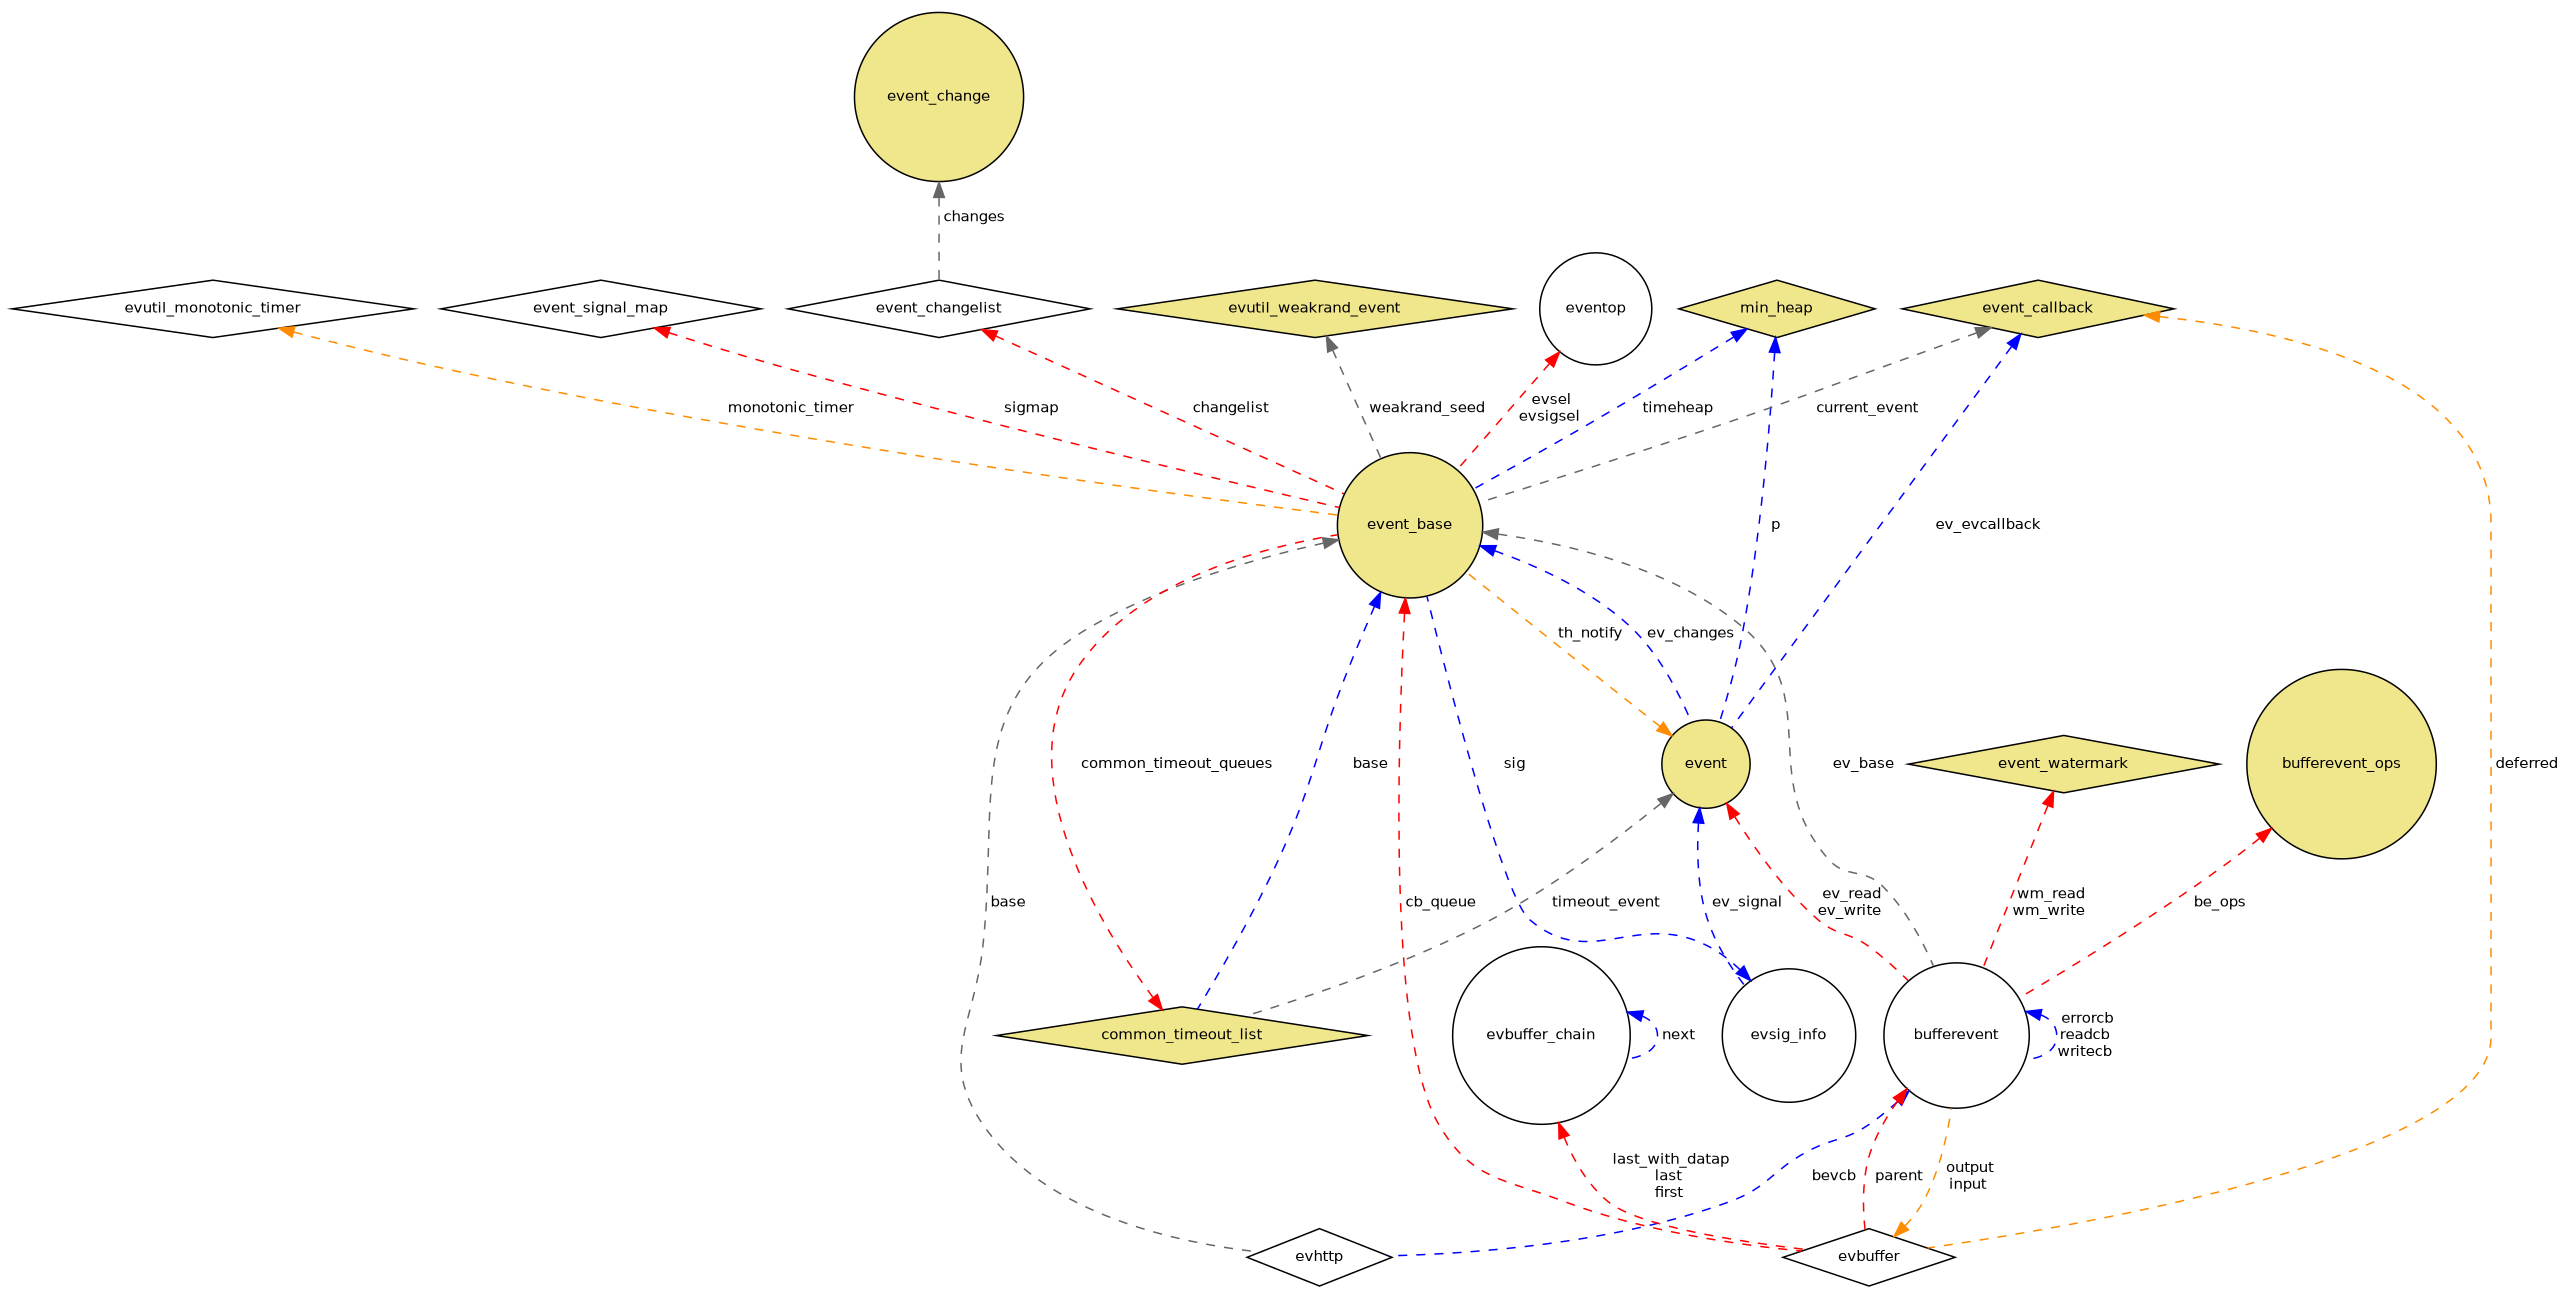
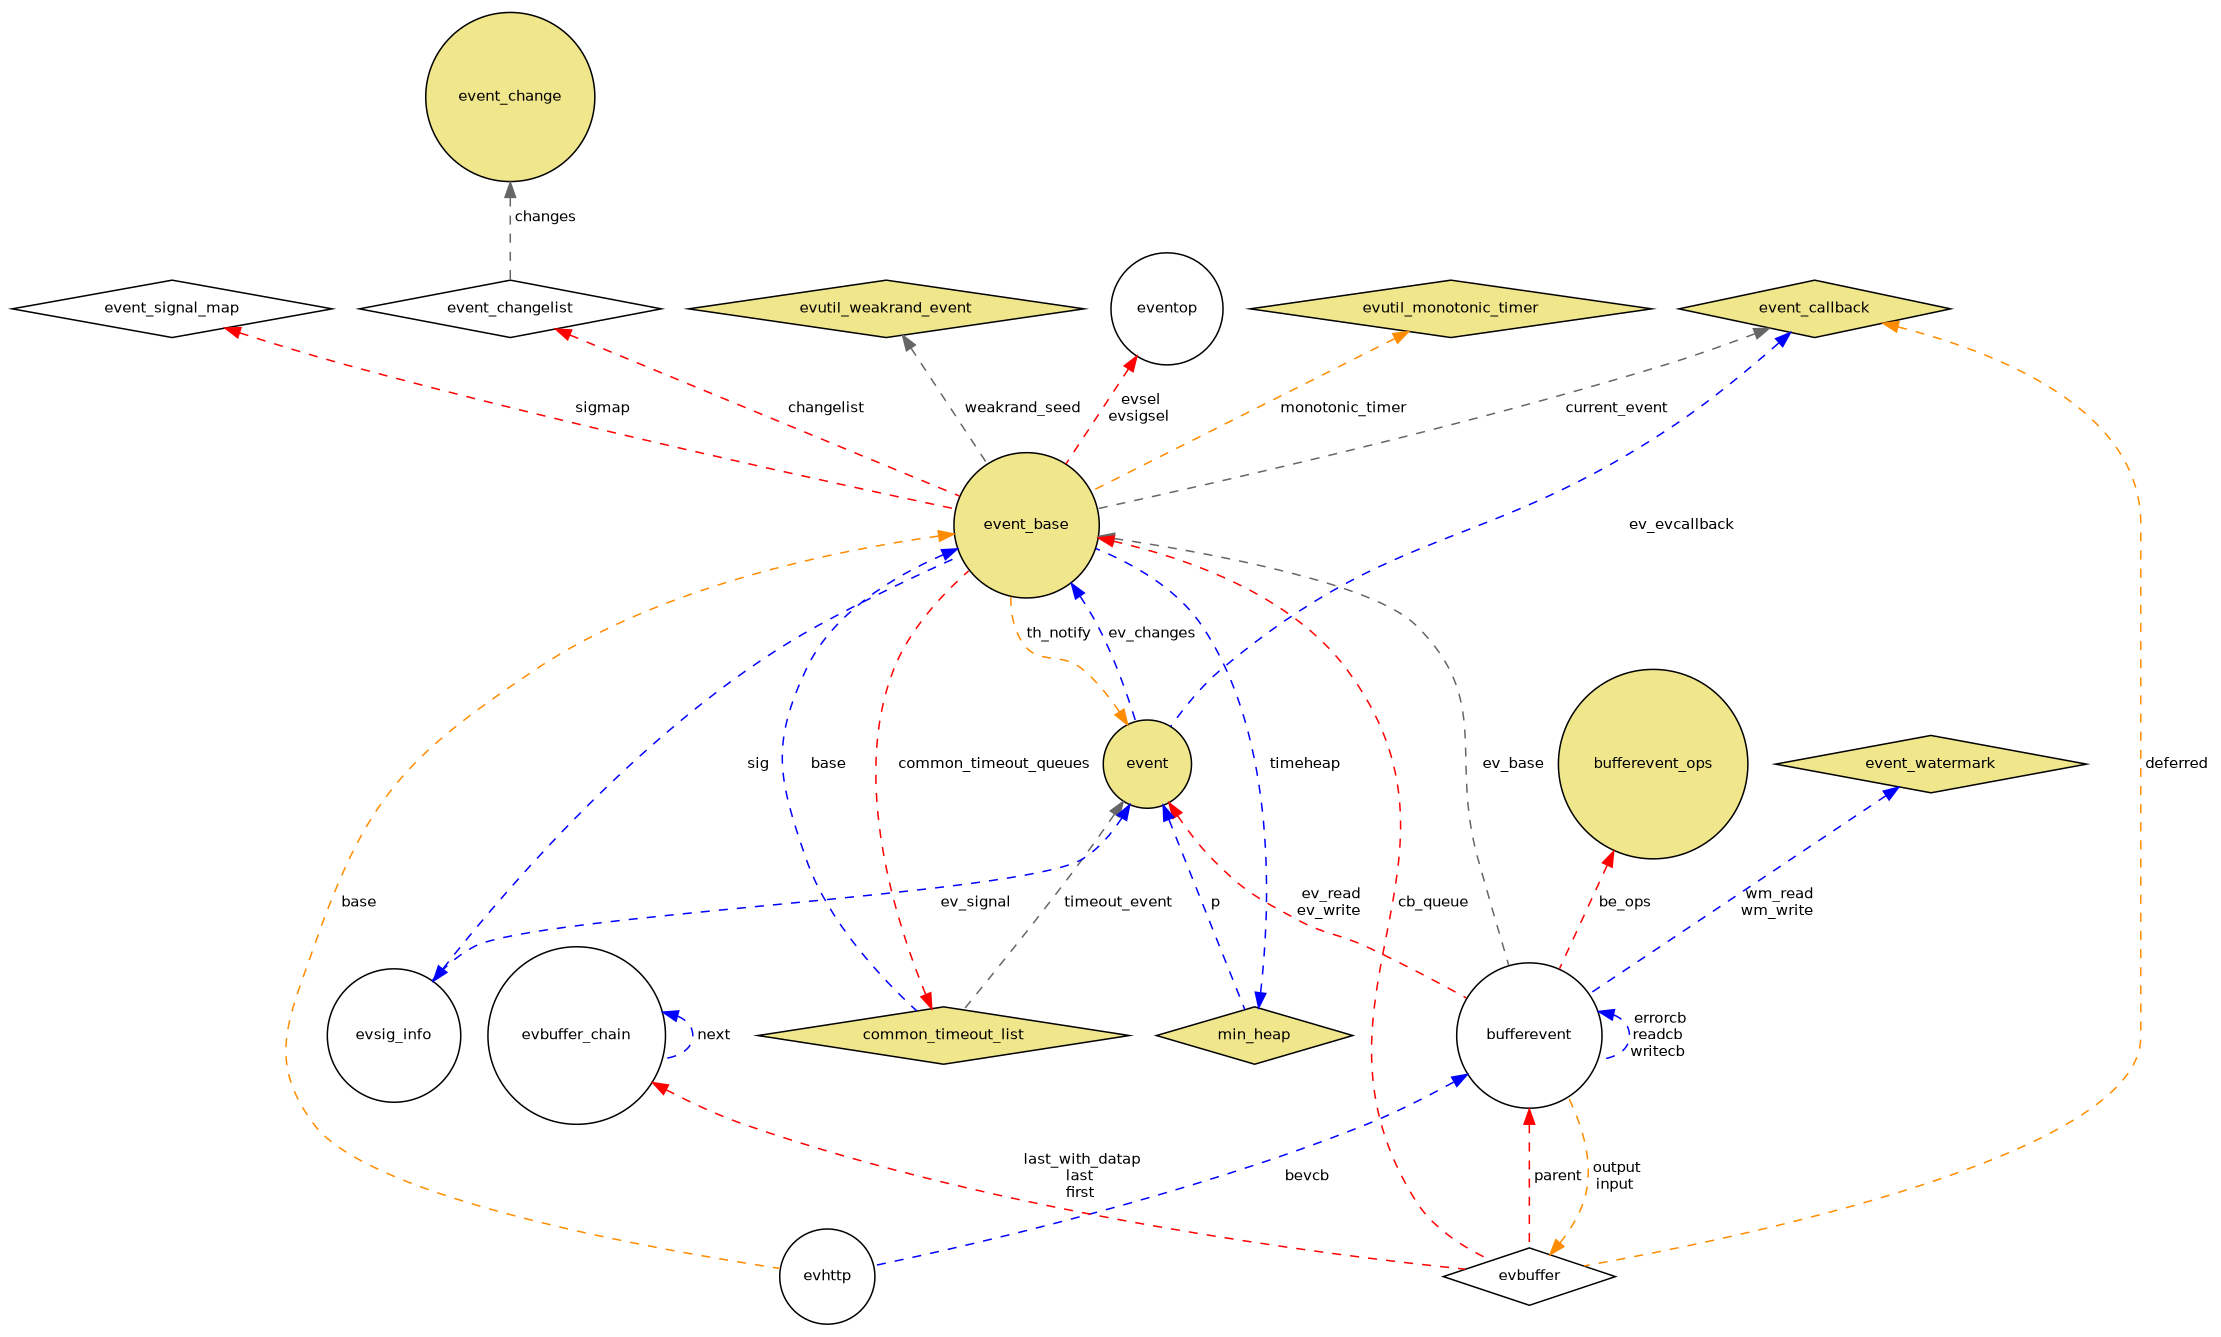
(213, 309) -> (1451, 309)
(1757, 539) -> (1207, 915)
(2016, 887) -> (1738, 895)
(987, 893) -> (333, 895)
(1319, 1257) -> (827, 1277)
